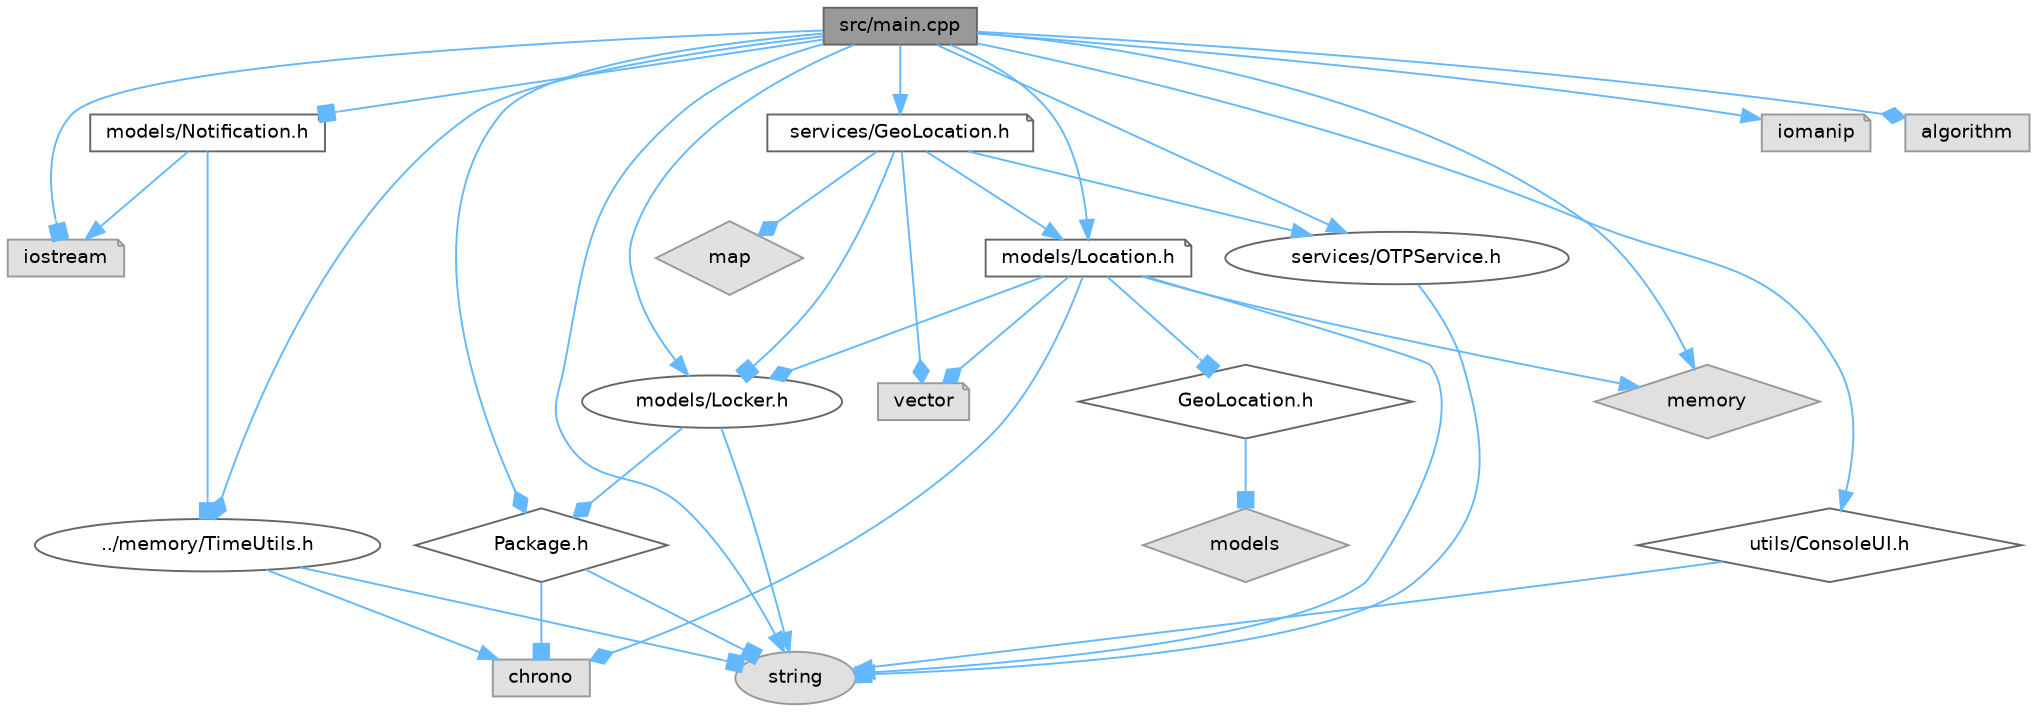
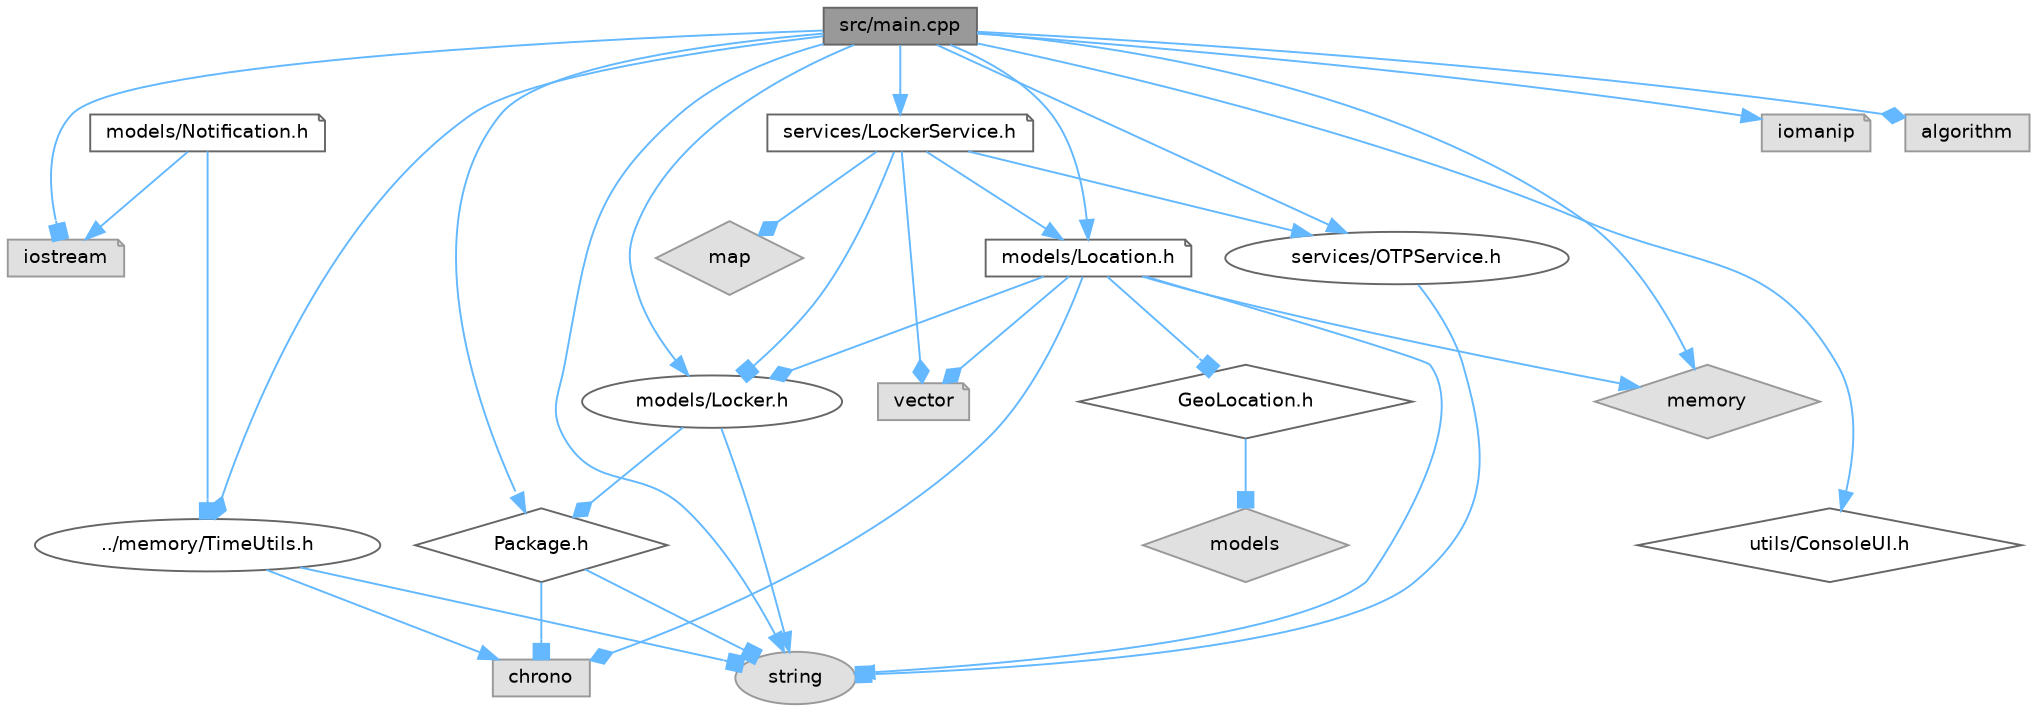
(496, 88) -> none
(900, 133) -> (900, 133)
(486, 139) -> (486, 139)
(1404, 603) -> none
